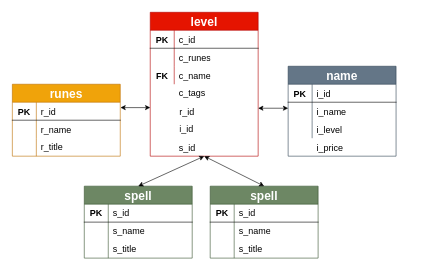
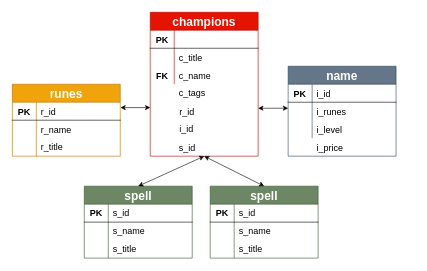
(204, 22) -> (204, 22)
(216, 39) -> none
(193, 57) -> (191, 57)
(328, 111) -> (330, 111)
